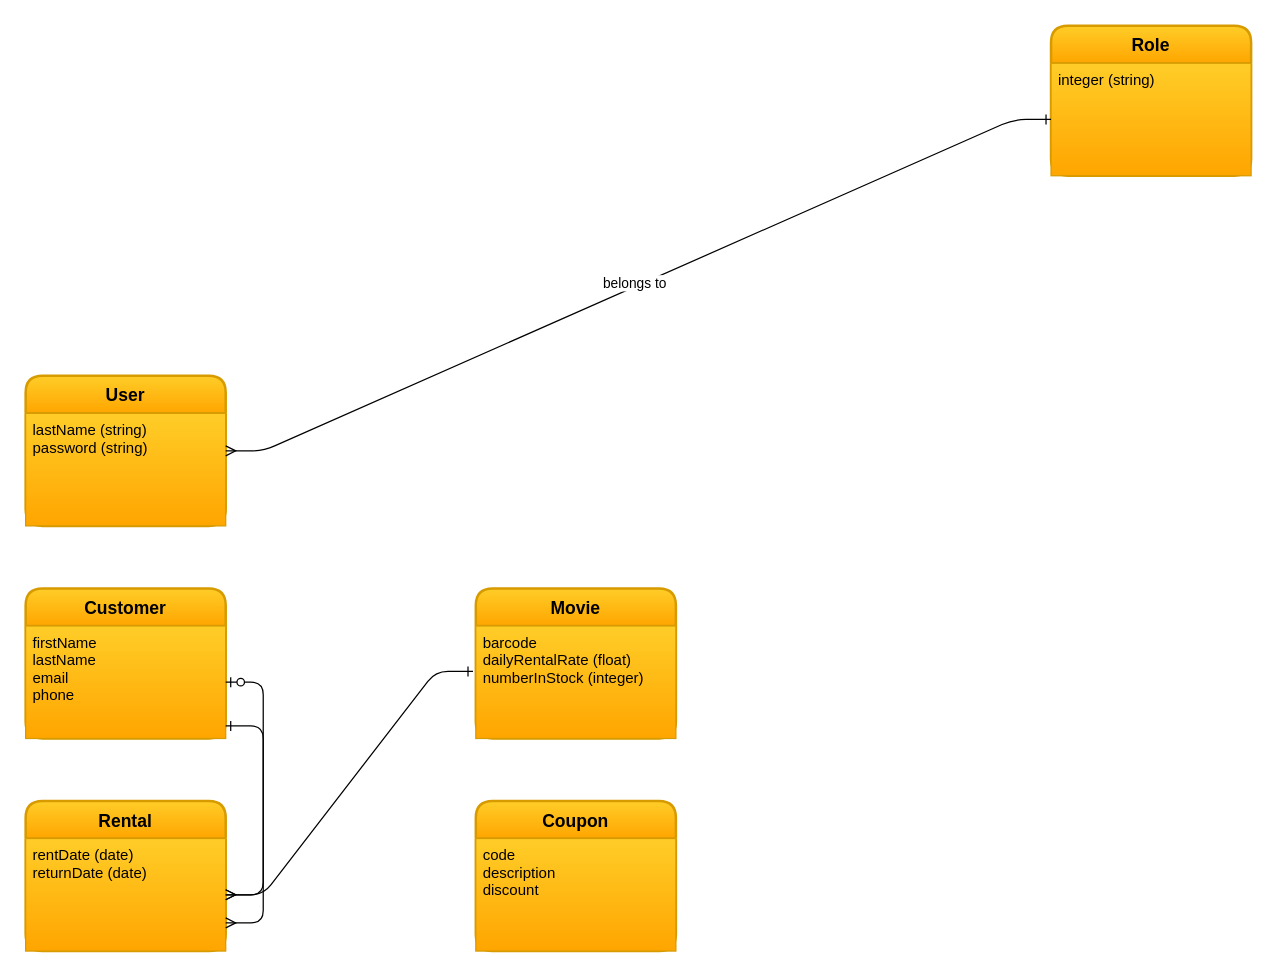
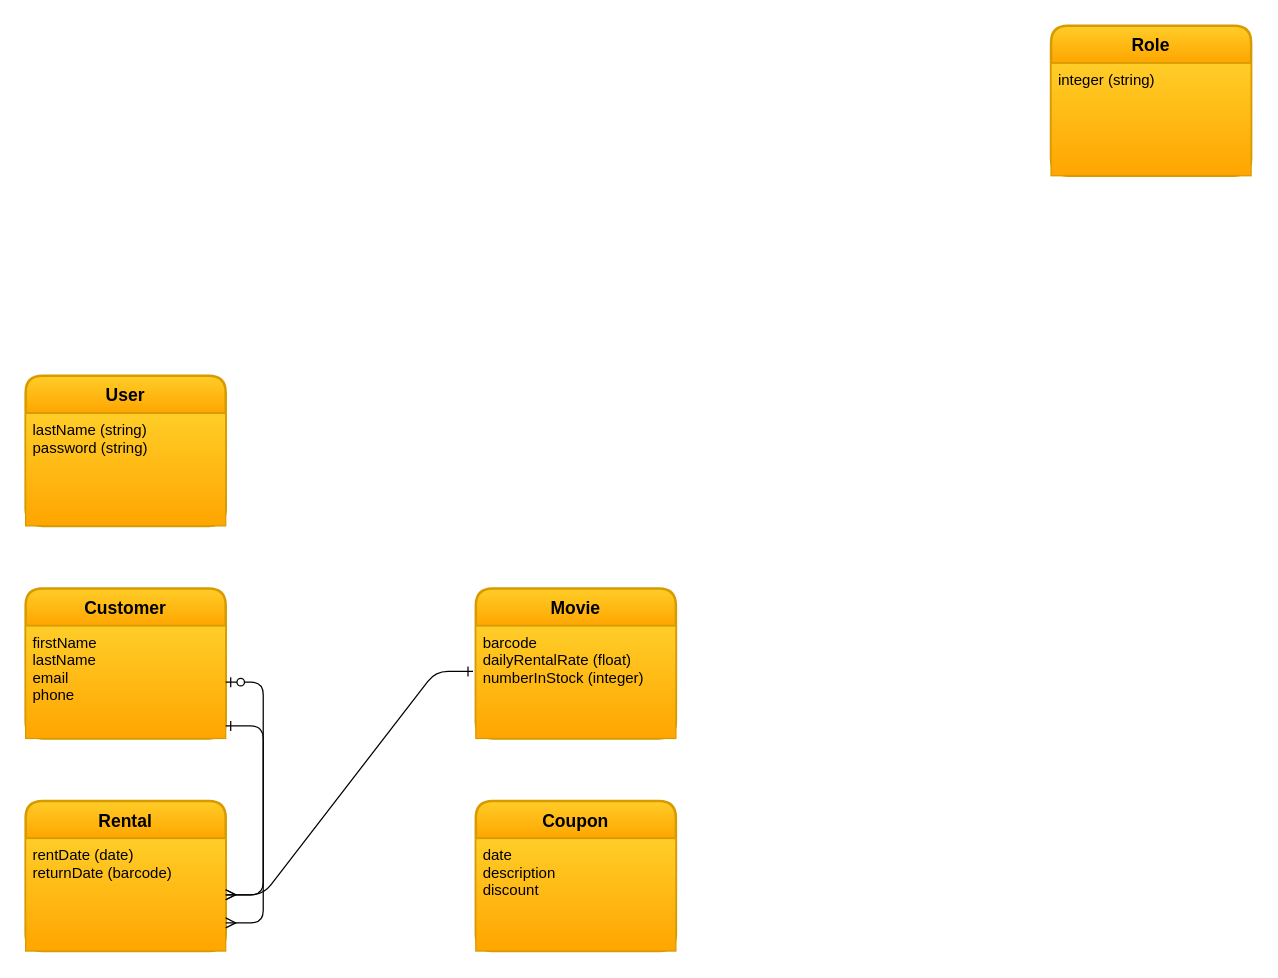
(637, 285) -> none
(94, 855) -> (94, 855)
(499, 855) -> (499, 855)
